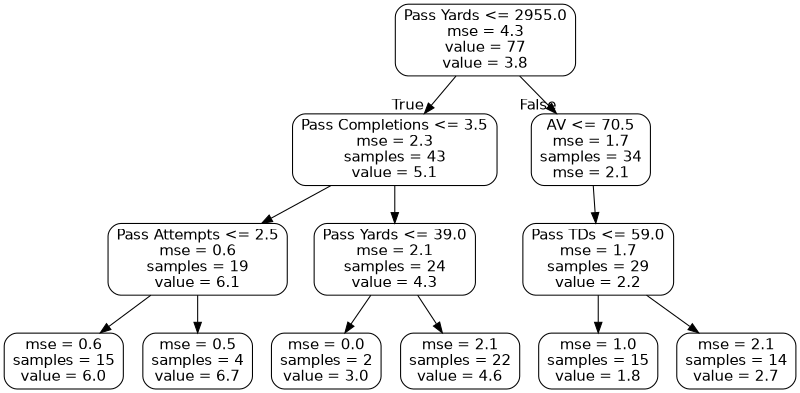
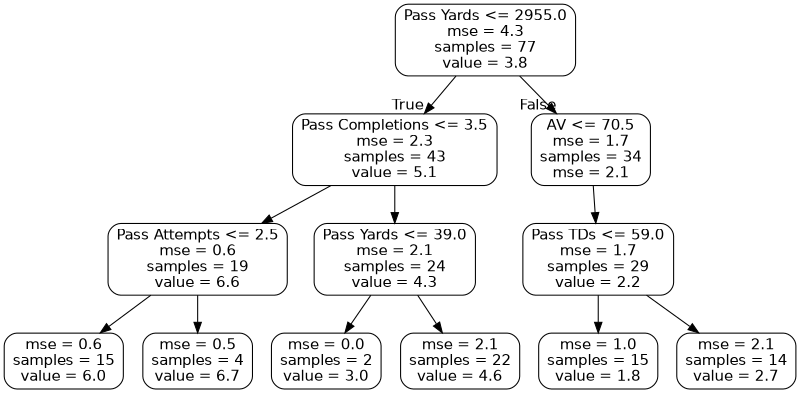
(485, 40) -> (485, 40)
(198, 259) -> (198, 259)
